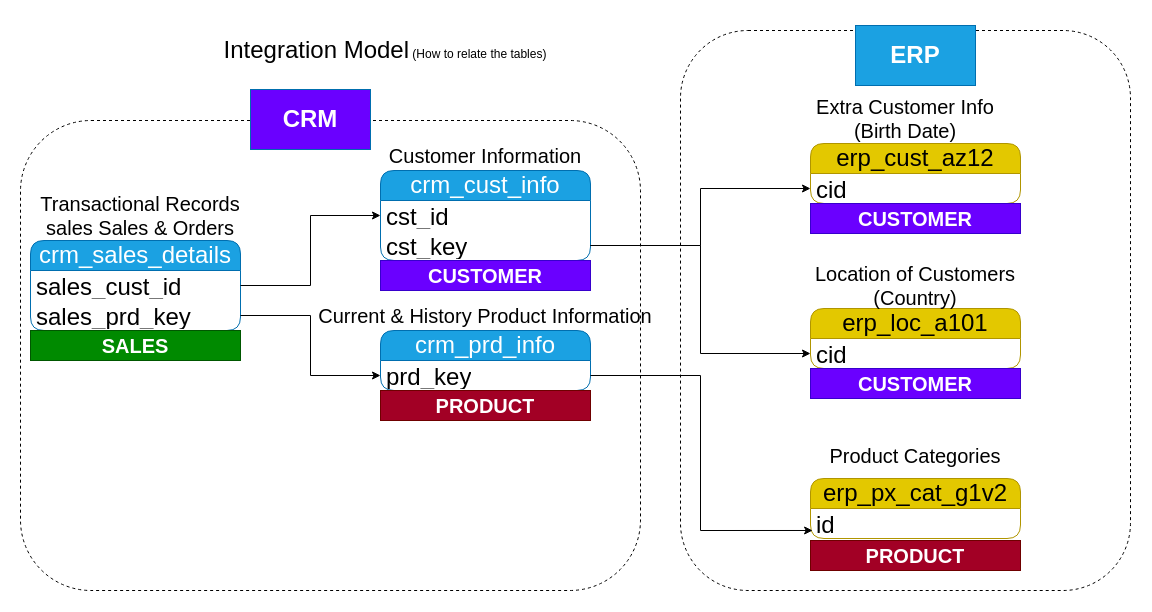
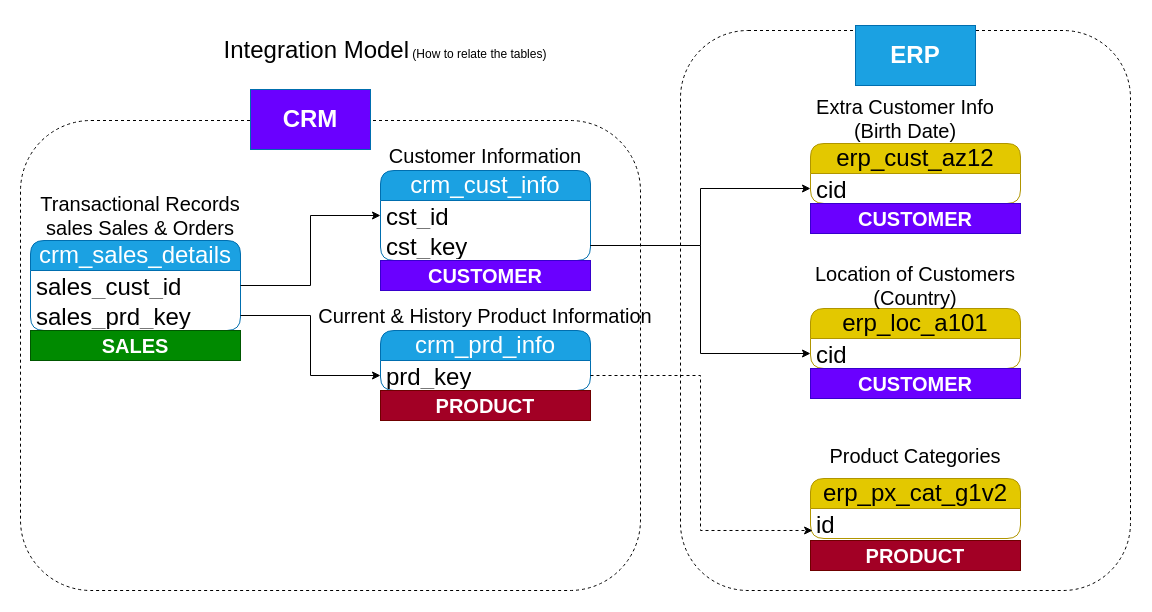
(701, 451) -> (701, 451)
